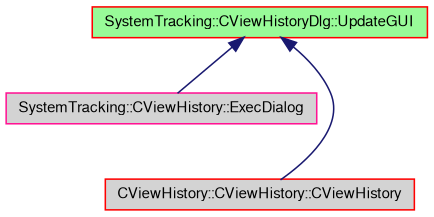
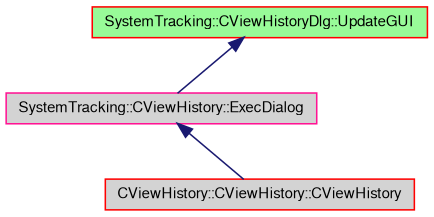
(333, 117) -> (216, 156)
